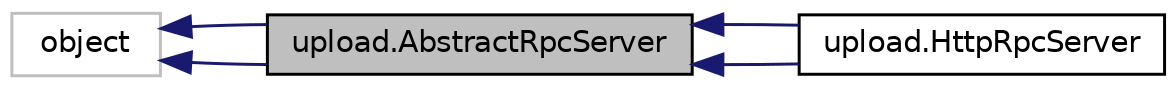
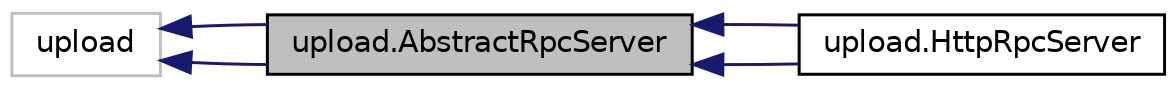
(86, 45) -> (86, 45)
